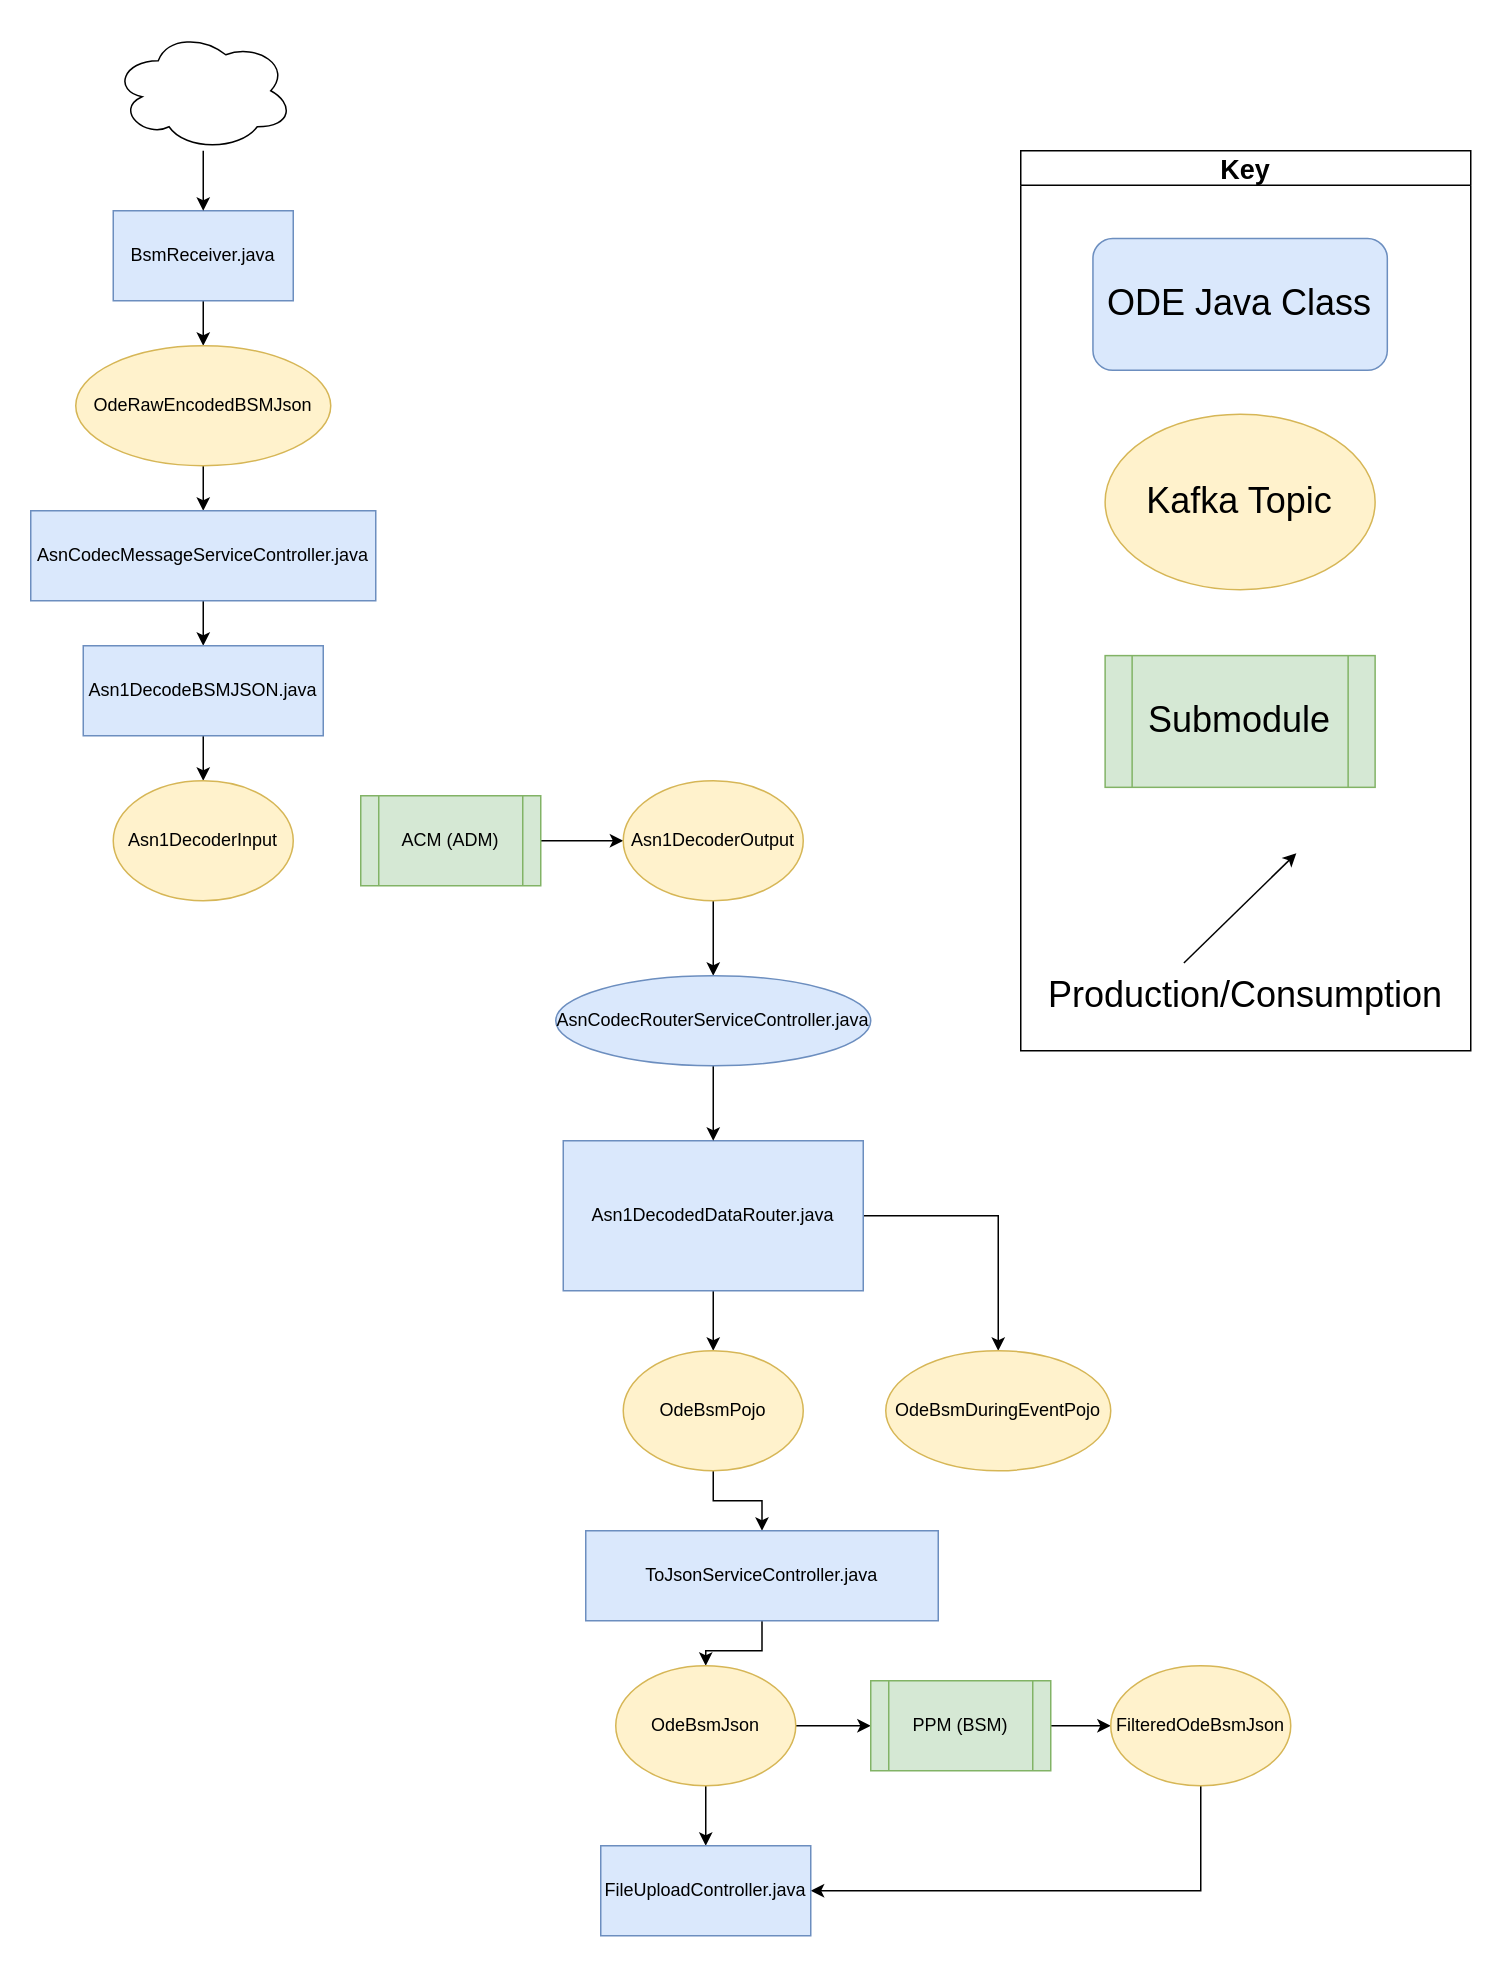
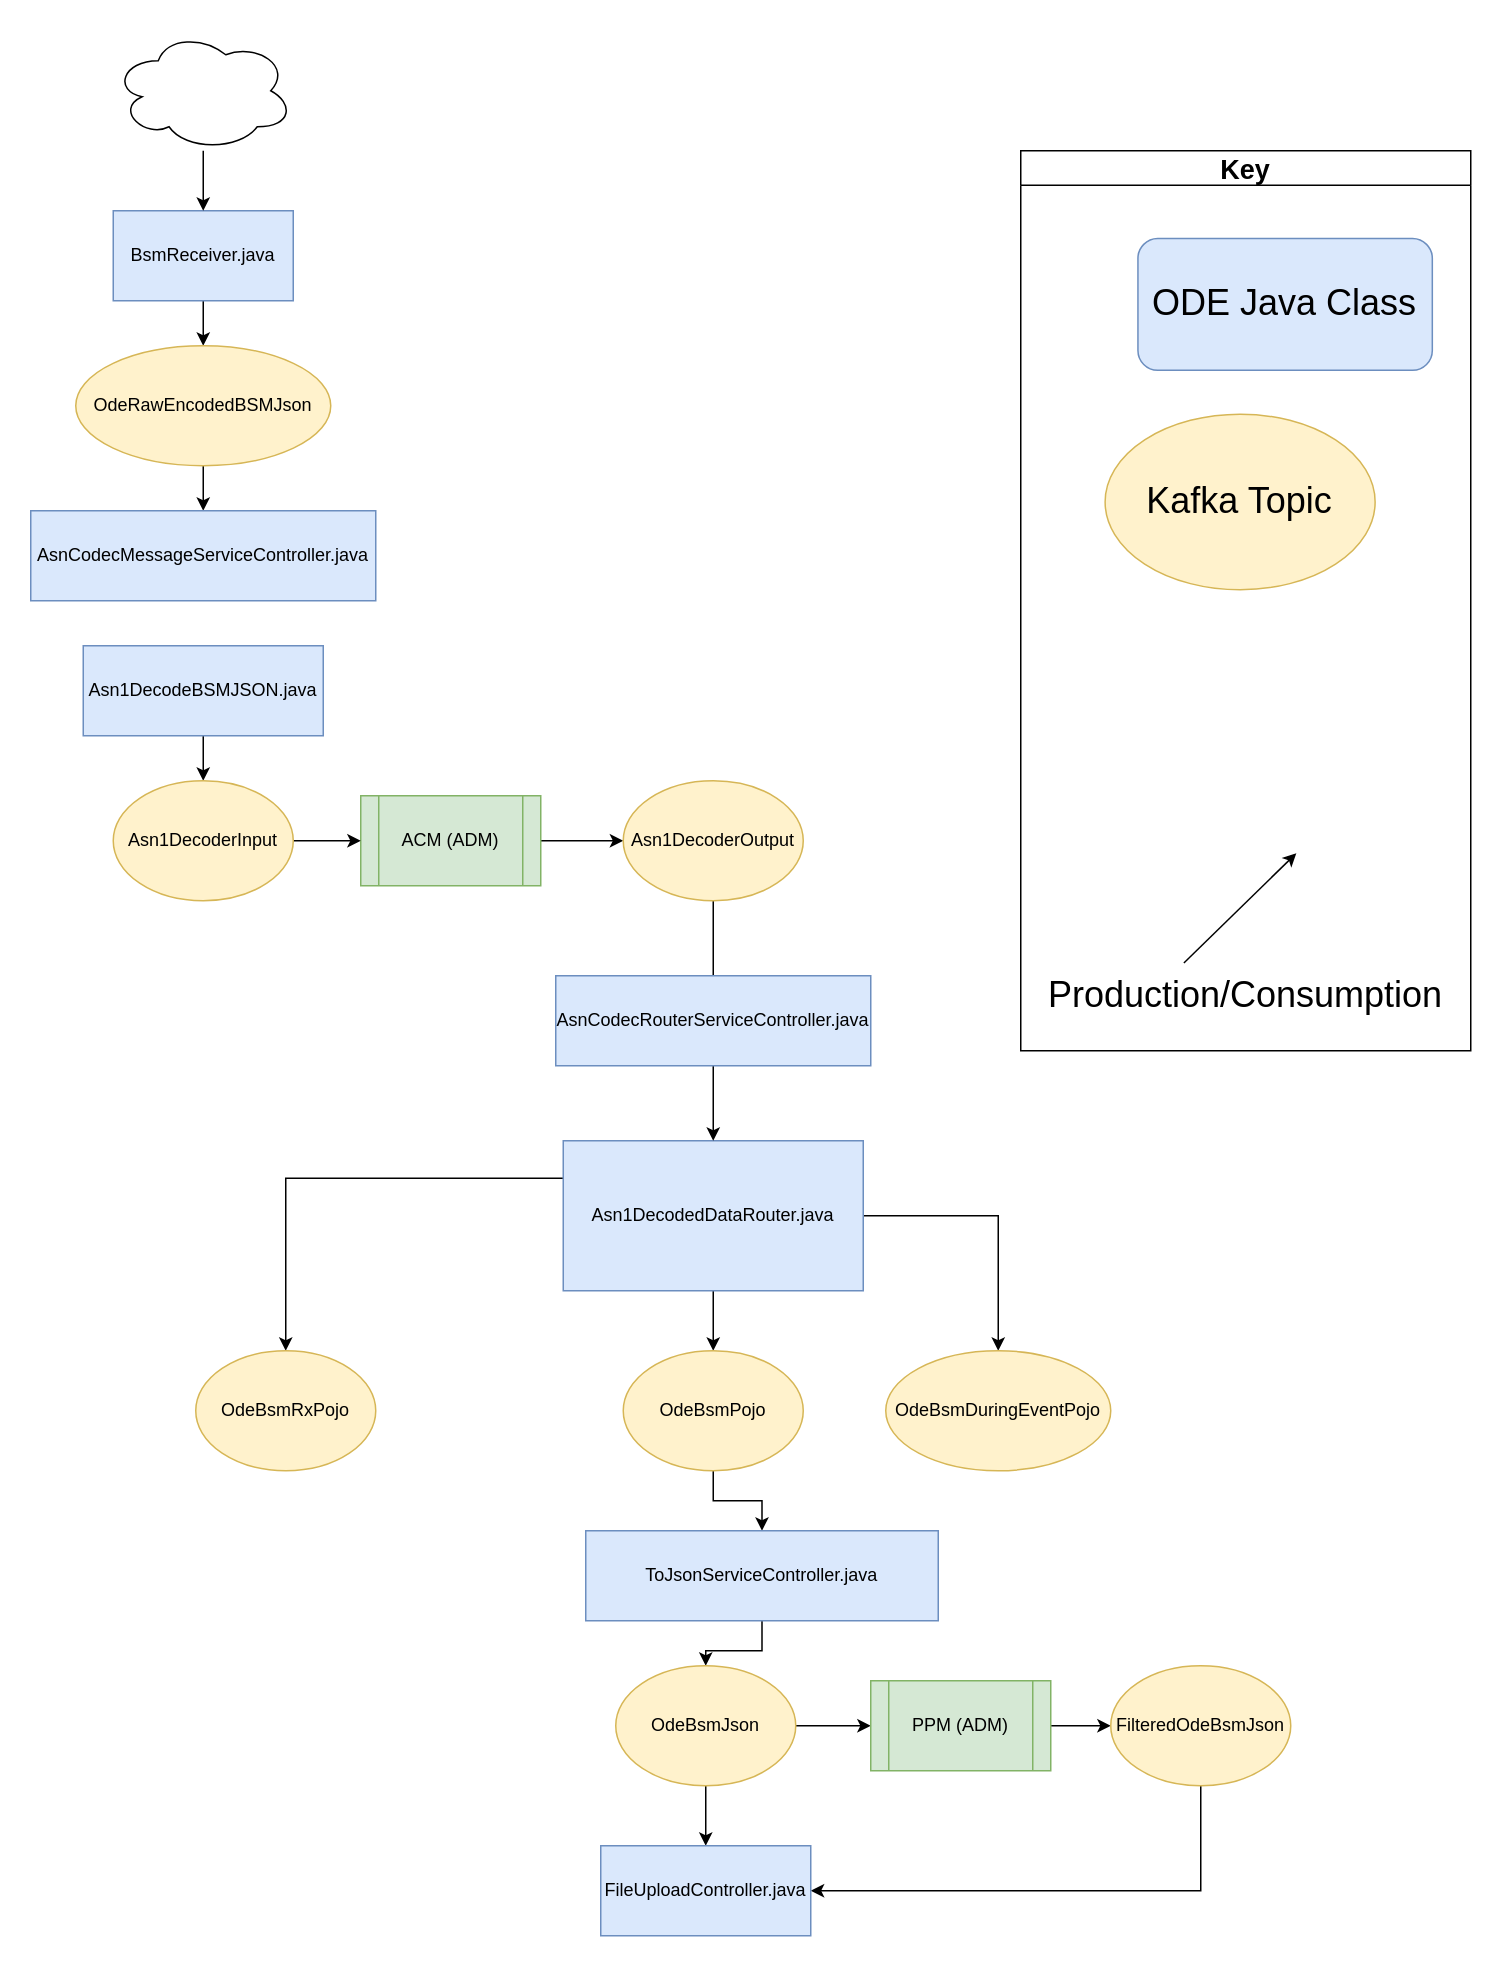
(1240, 304) -> (1285, 304)
(203, 618) -> none
(1240, 721) -> none
none -> (322, 841)
(713, 964) -> (713, 968)
(713, 1021) -> (713, 1021)
none -> (344, 1178)
none -> (286, 1411)
(961, 1726) -> (961, 1726)
